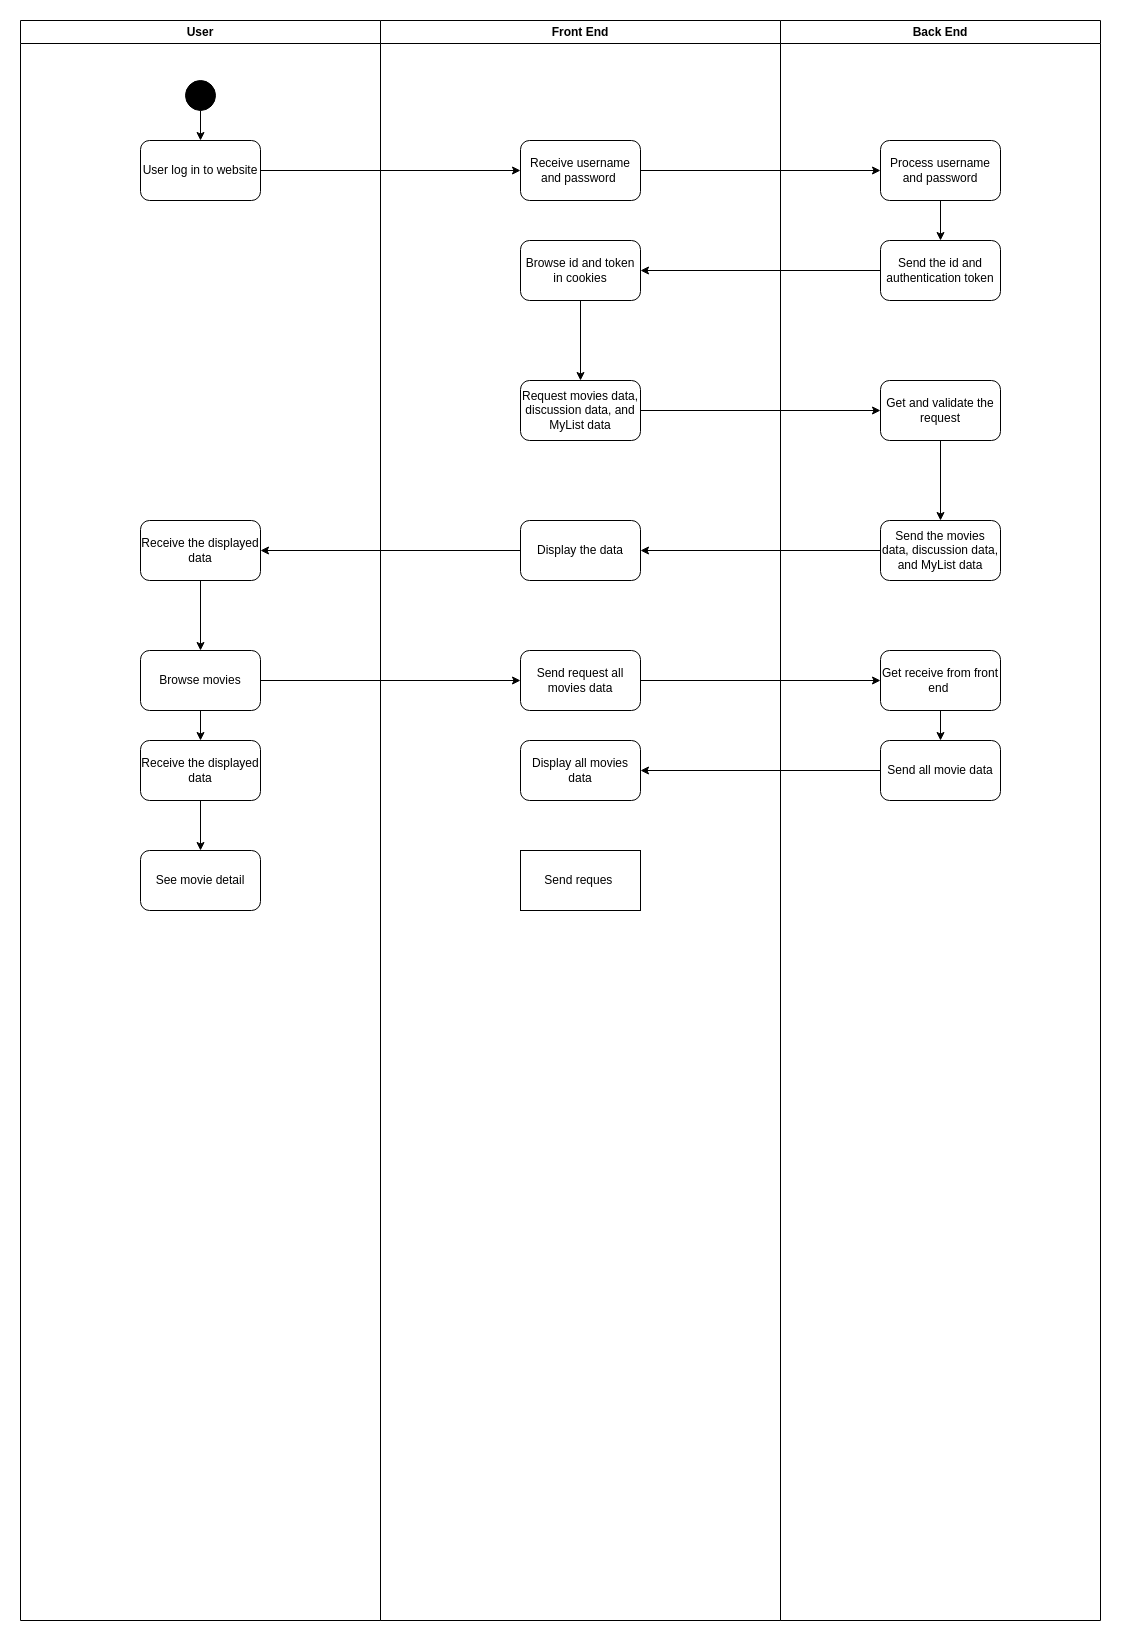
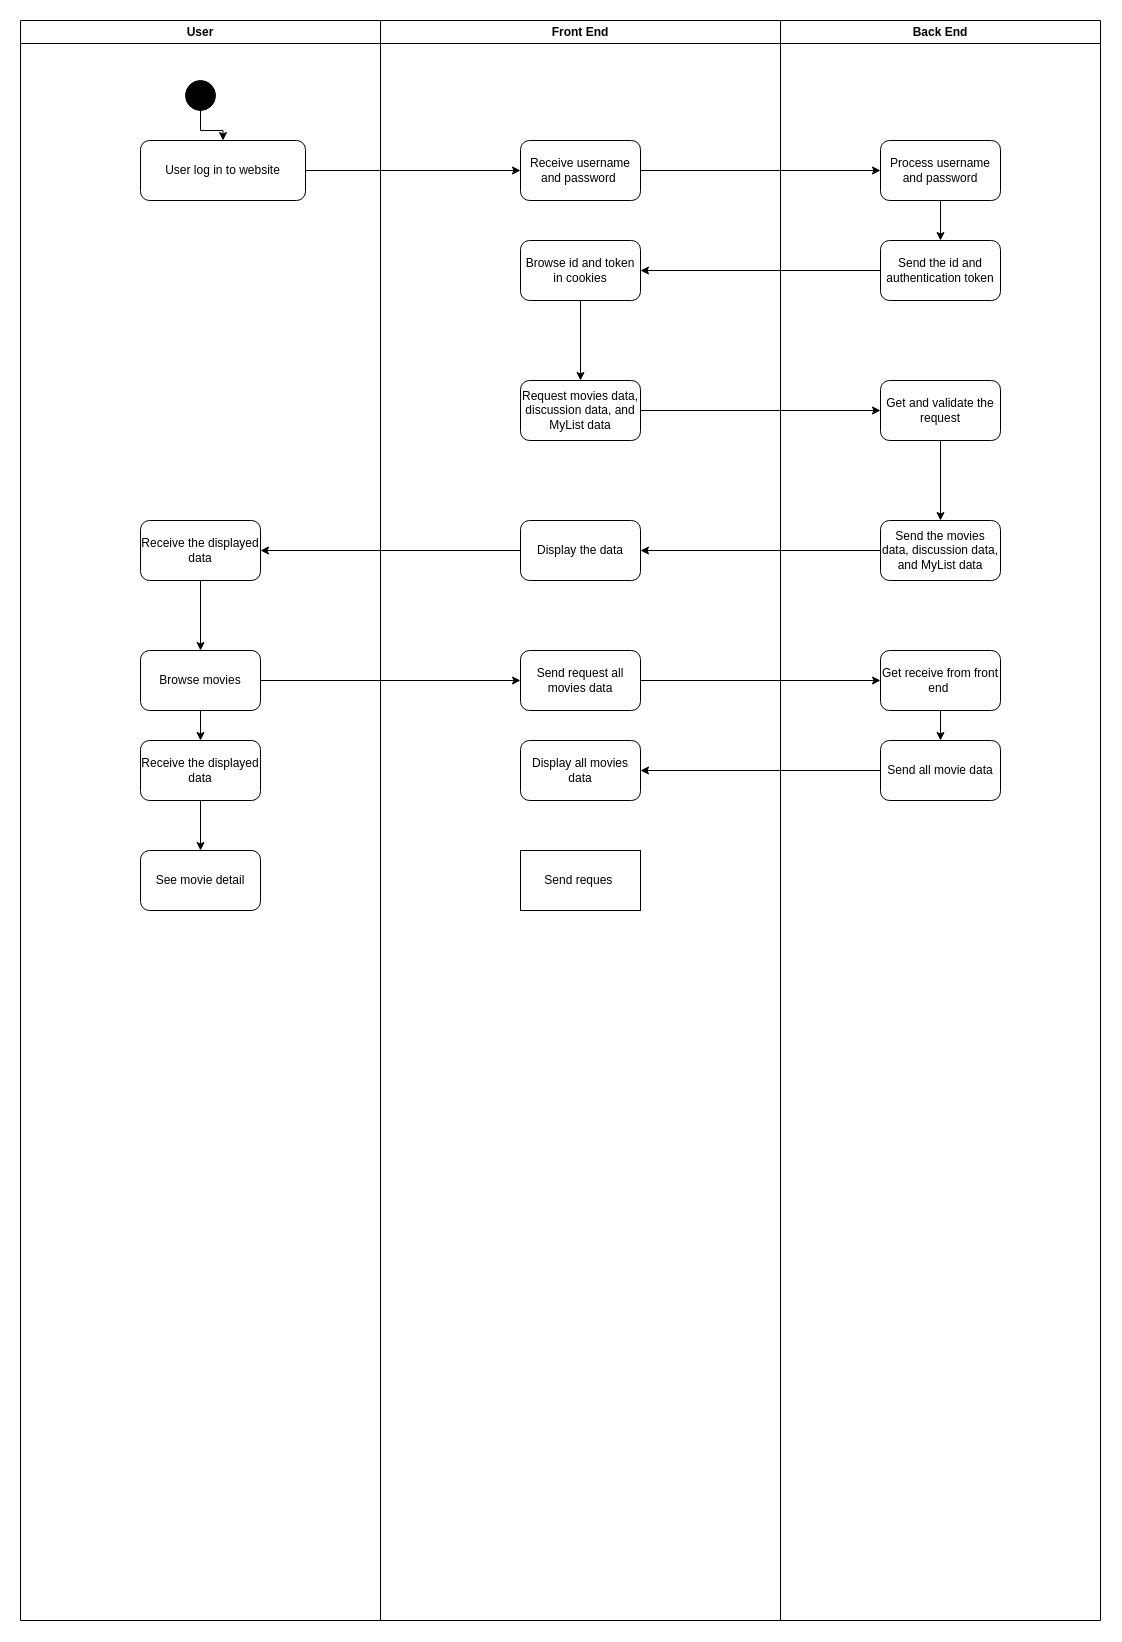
(201, 171) -> (223, 171)
